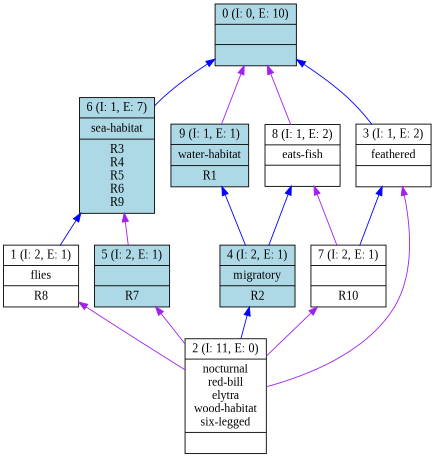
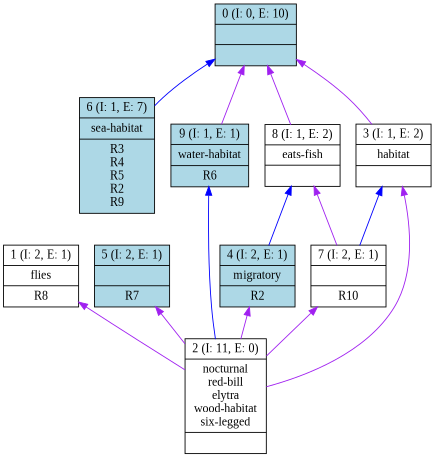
(341, 92) -> (341, 92)
(394, 155) -> (394, 155)
(210, 176) -> (210, 176)
(117, 189) -> (117, 189)
(235, 220) -> (209, 267)
(68, 233) -> none
(127, 234) -> none
(244, 327) -> (244, 327)
